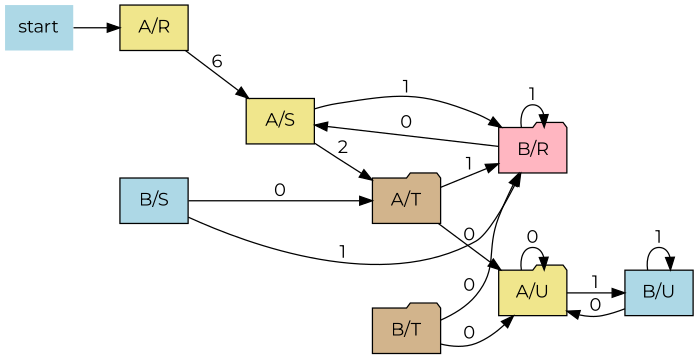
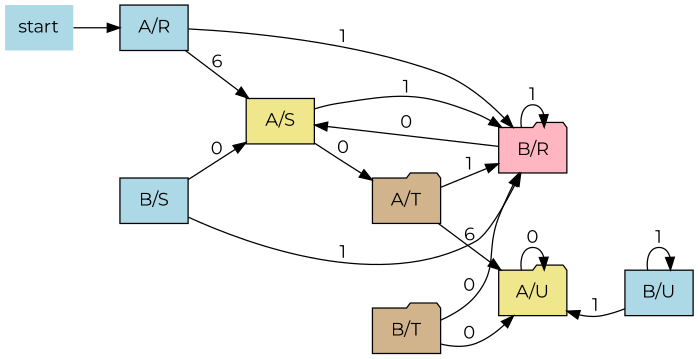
(154, 28) -> (154, 28)
none -> (355, 50)
(343, 148) -> (343, 148)
(274, 201) -> (212, 165)
(470, 235) -> (470, 235)
(589, 293) -> none
(596, 306) -> (596, 306)
